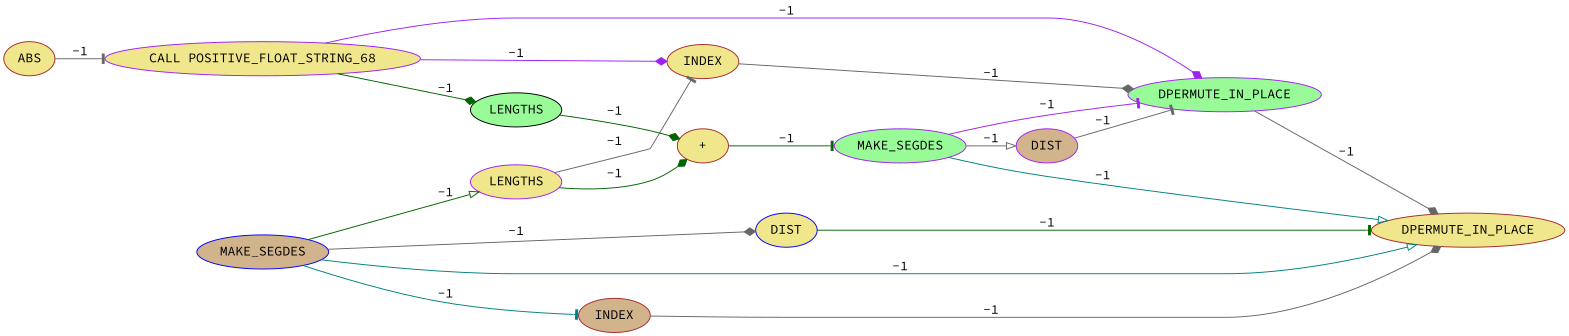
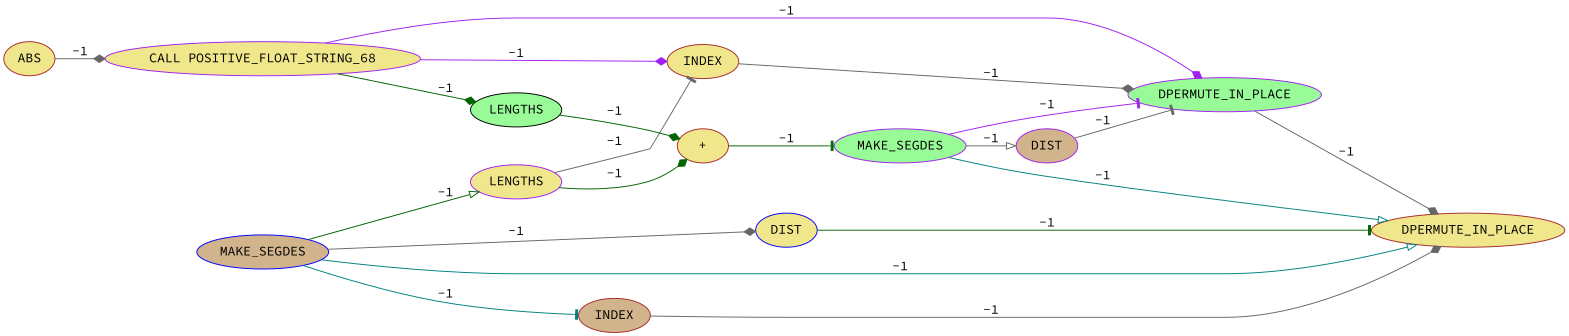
(78, 59) -> (78, 59)
